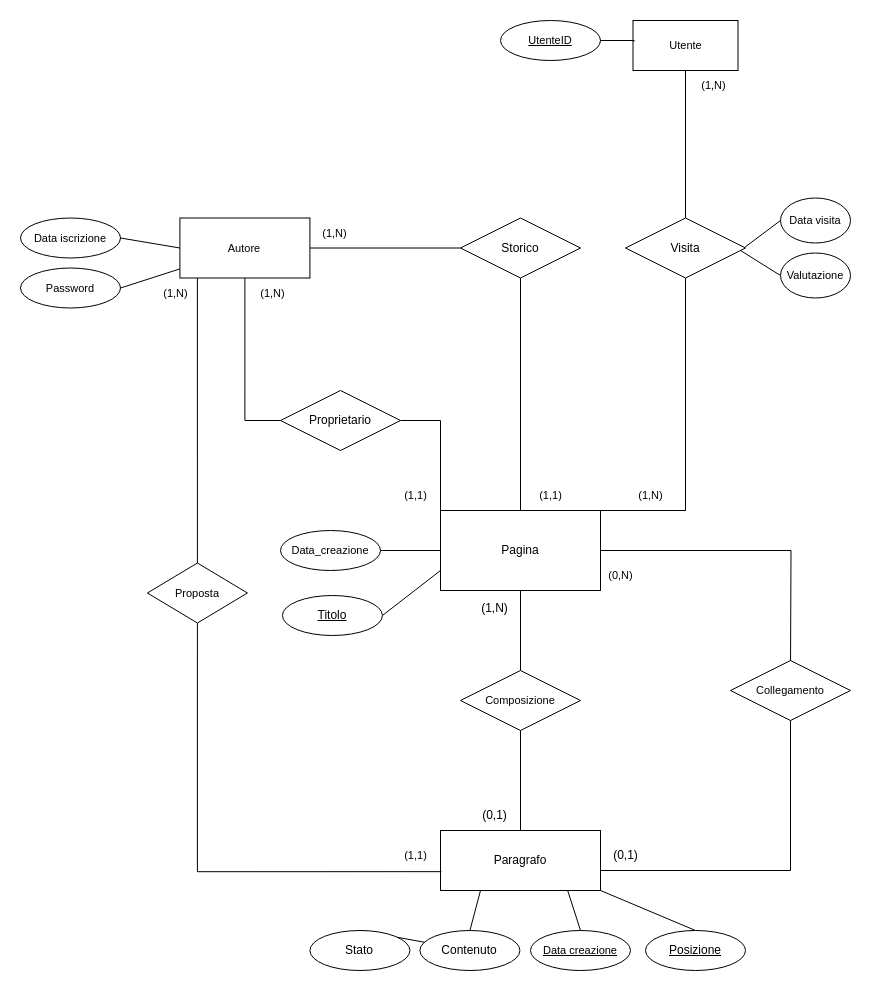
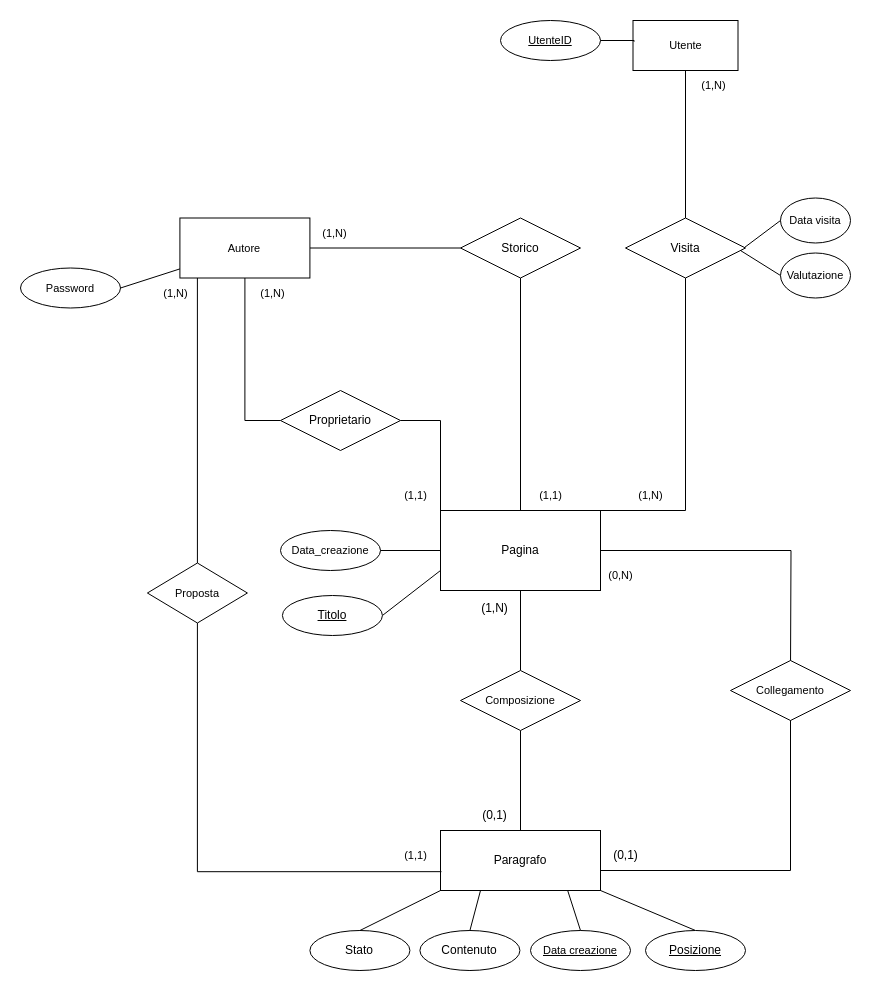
(71, 238) -> none
(150, 243) -> none
(411, 940) -> (400, 911)
